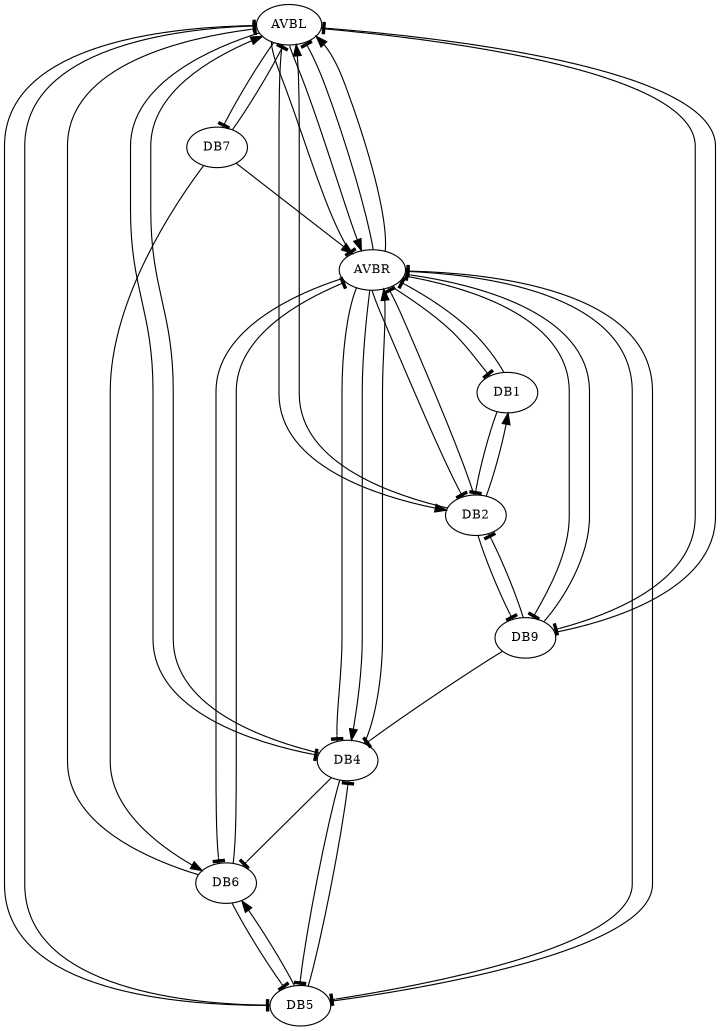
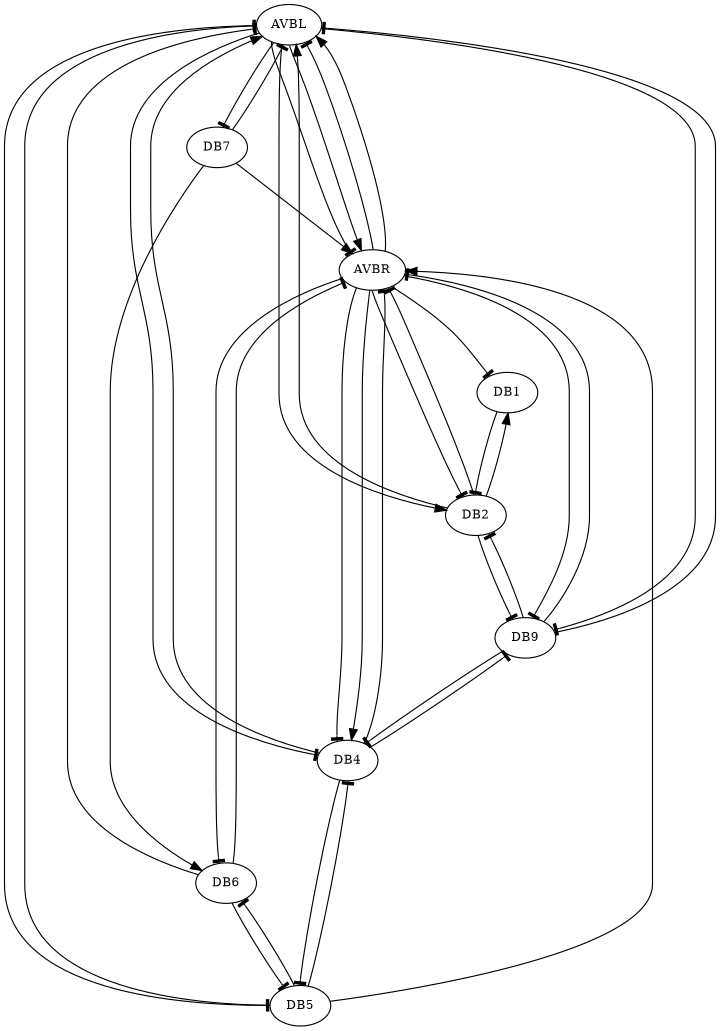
(461, 321) -> none
(382, 520) -> (382, 520)
(632, 663) -> none
(652, 668) -> (652, 668)
(289, 820) -> (438, 704)
(271, 945) -> (271, 945)
